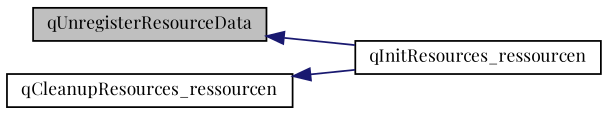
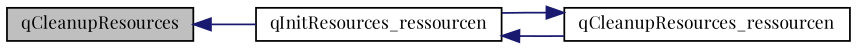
(150, 24) -> (100, 24)
none -> (542, 36)
